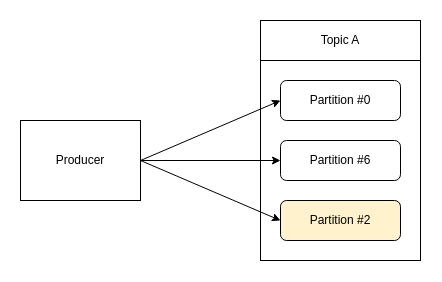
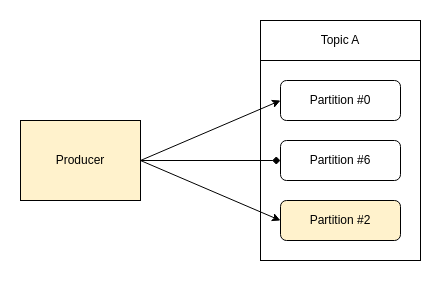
(81, 161) -> (81, 161)
(272, 161) -> (272, 161)
